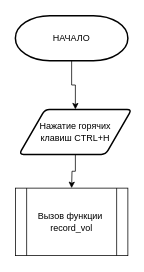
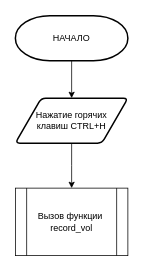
(75, 132) -> (72, 120)
